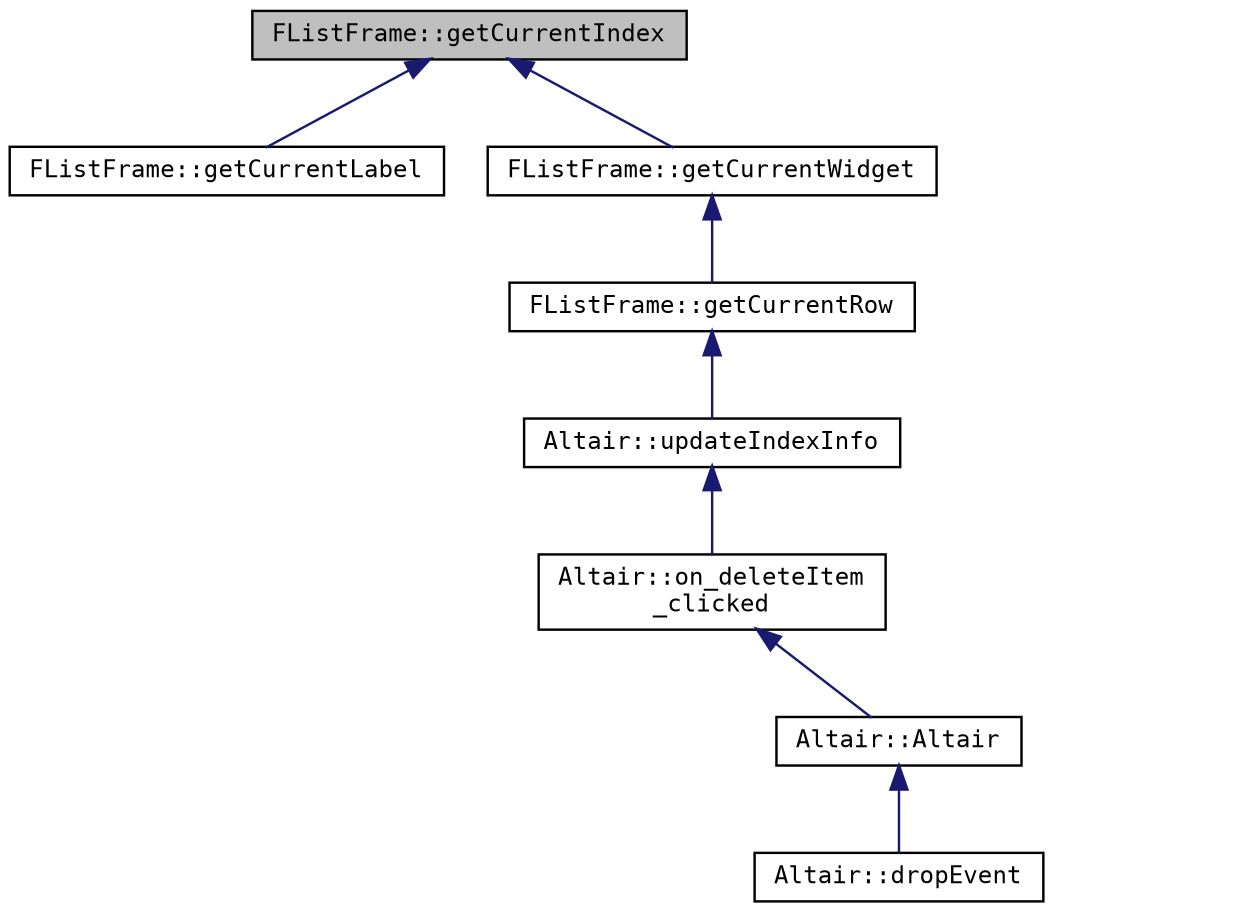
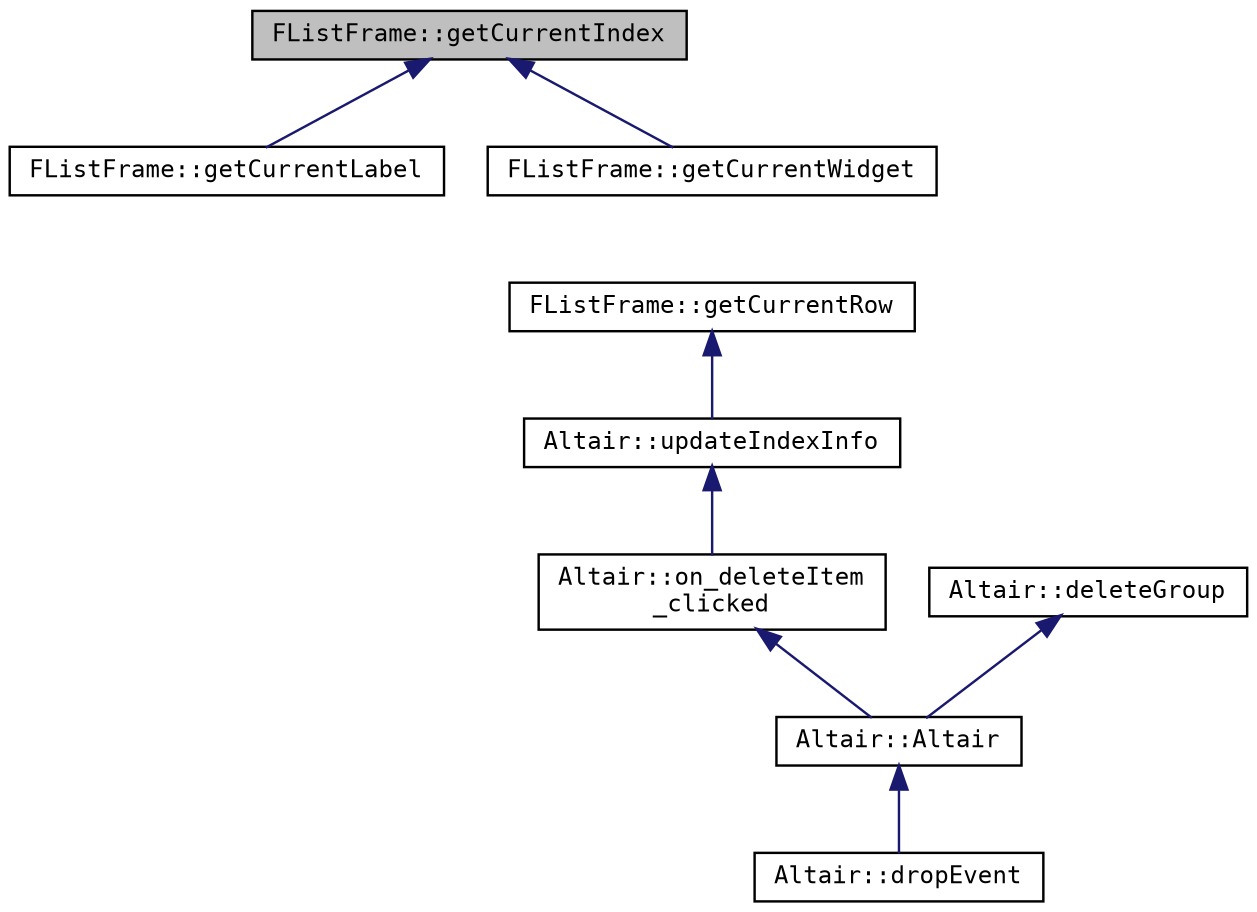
(712, 252) -> none
none -> (1088, 592)
